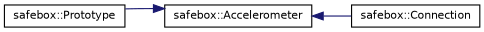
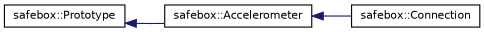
(139, 9) -> (150, 23)
